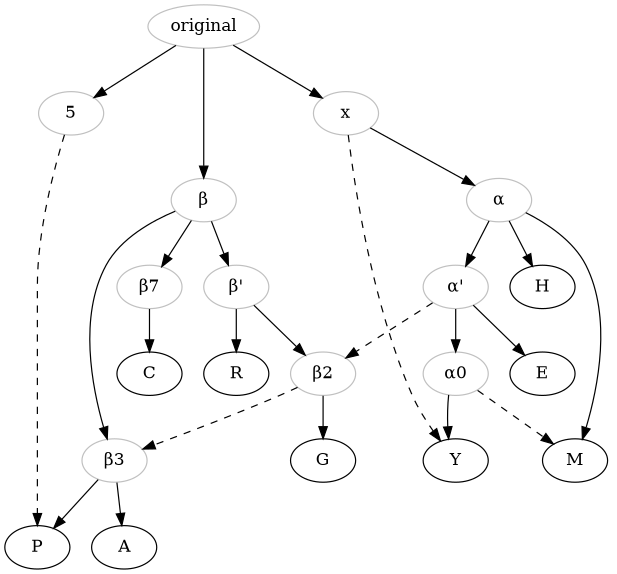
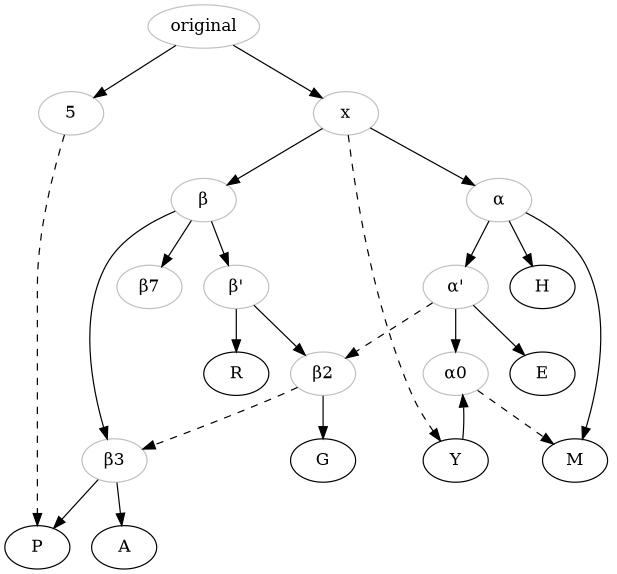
(204, 107) -> (280, 154)
(149, 374) -> none
(448, 411) -> (464, 423)
